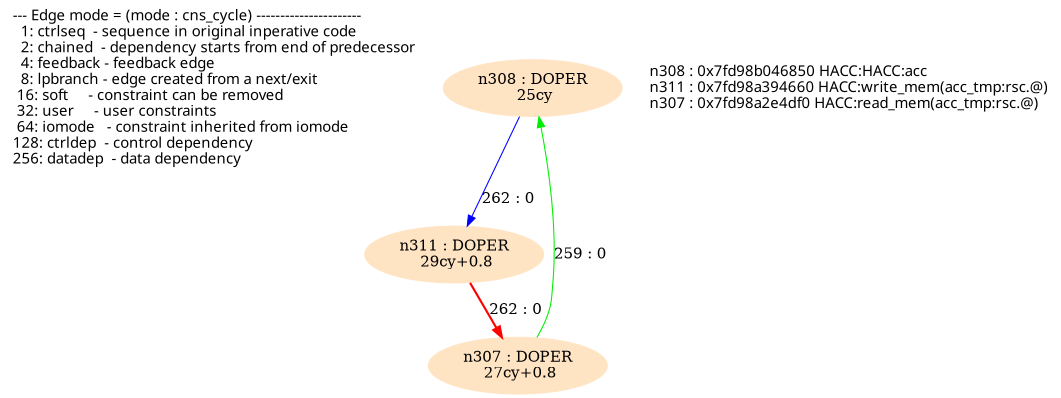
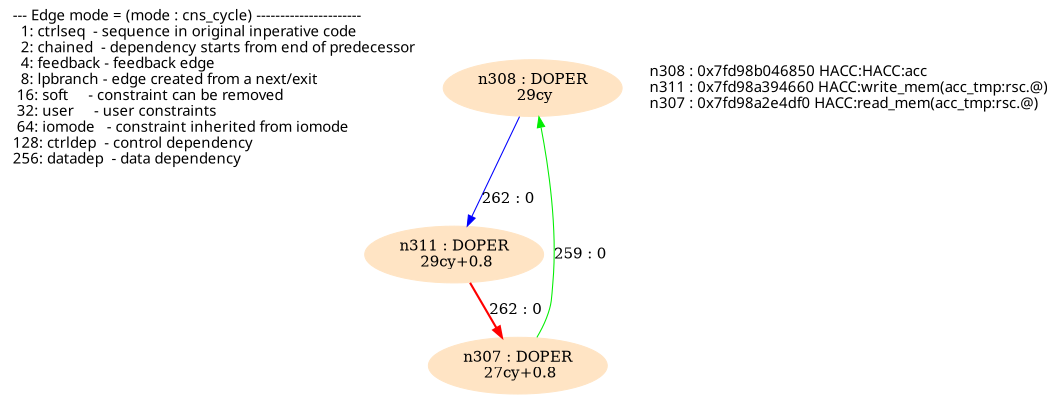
(533, 88) -> (533, 88)
